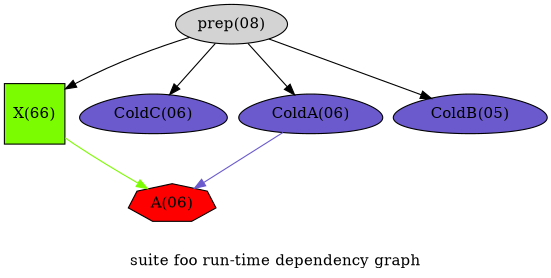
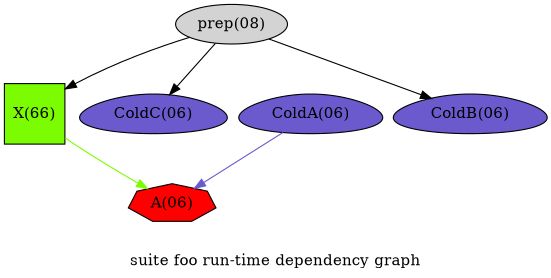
(268, 65) -> none
(470, 114) -> (470, 114)
